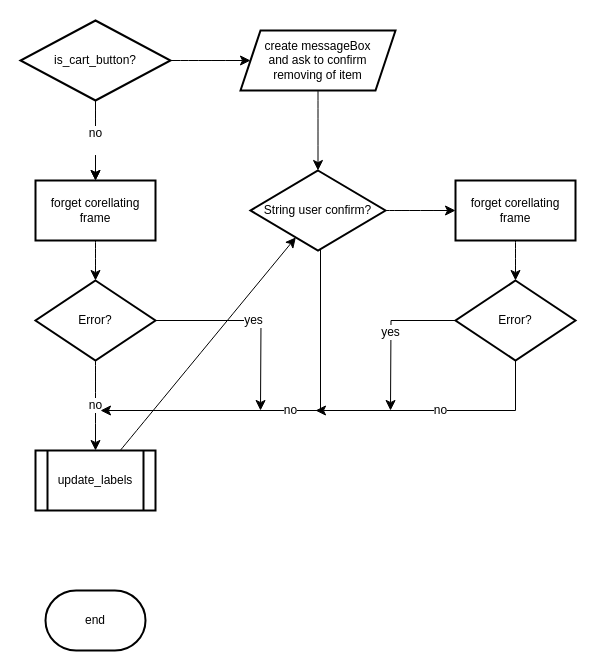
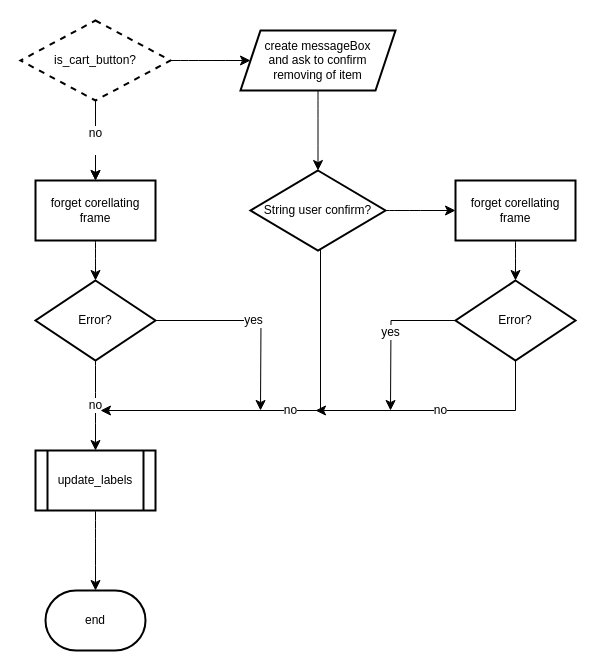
(96, 61) -> (96, 61)
(206, 347) -> (96, 547)
